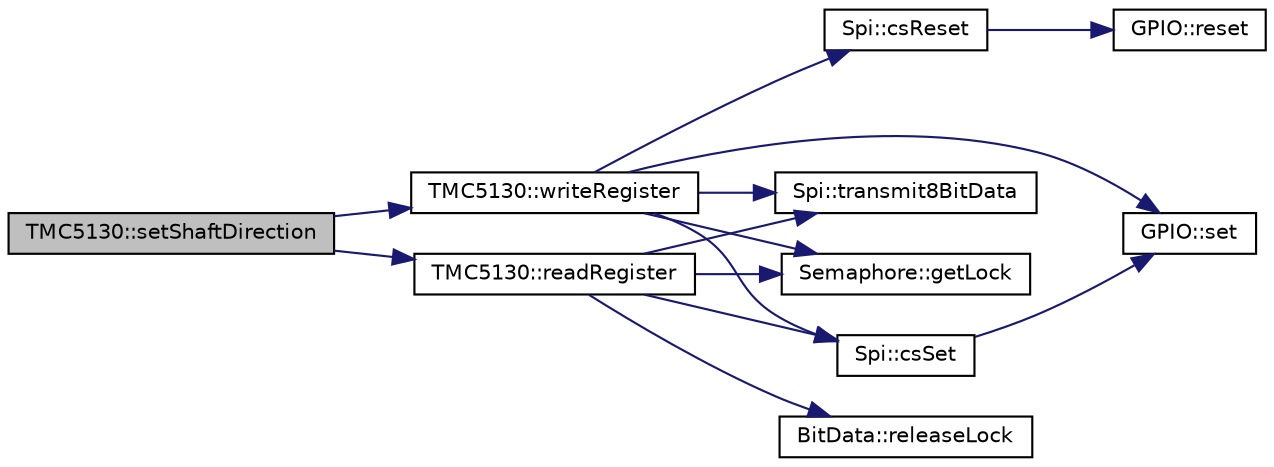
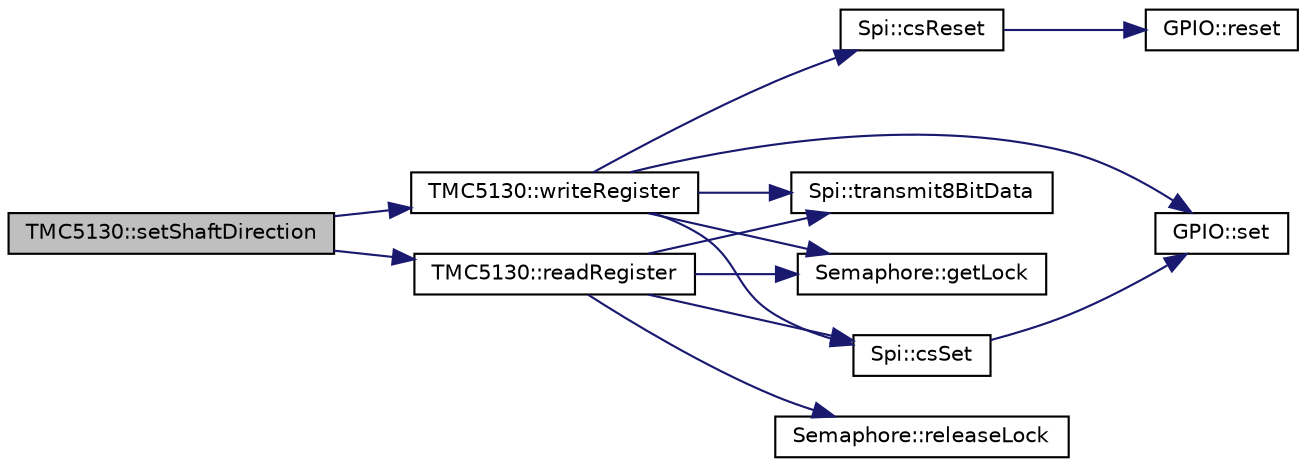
(906, 437) -> (922, 437)
